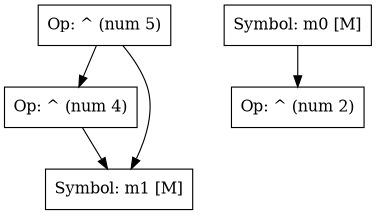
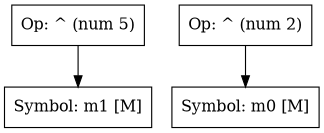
(298, 61) -> (246, 61)
(71, 107) -> none
